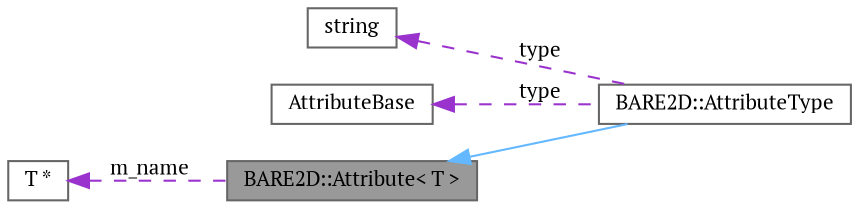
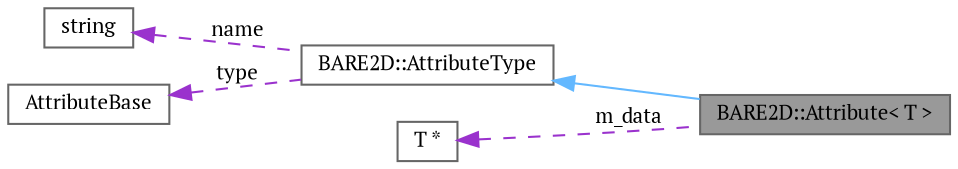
(538, 52) -> (235, 31)
(549, 140) -> (637, 91)
(148, 169) -> (627, 118)
